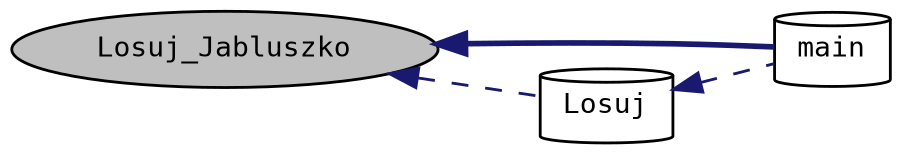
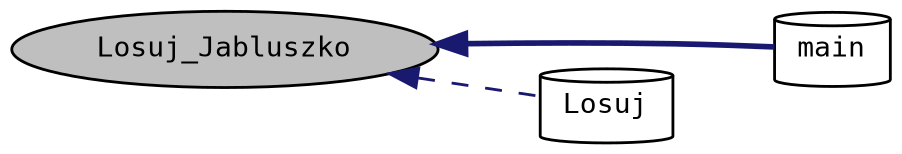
(737, 73) -> none
